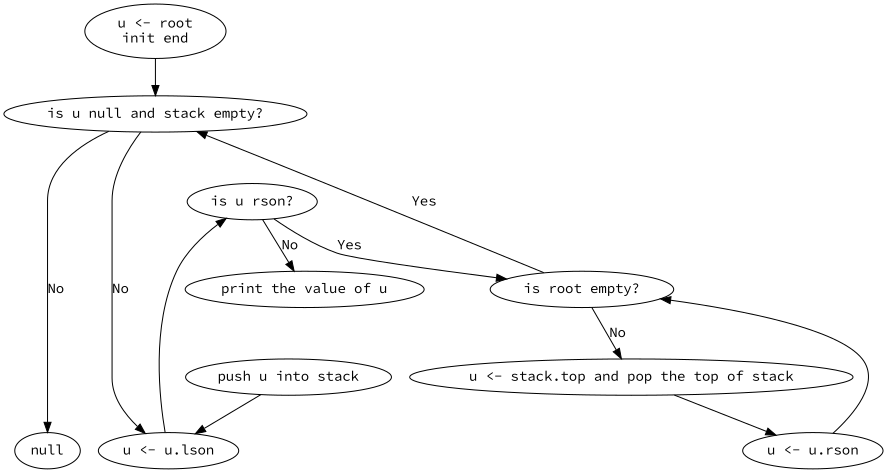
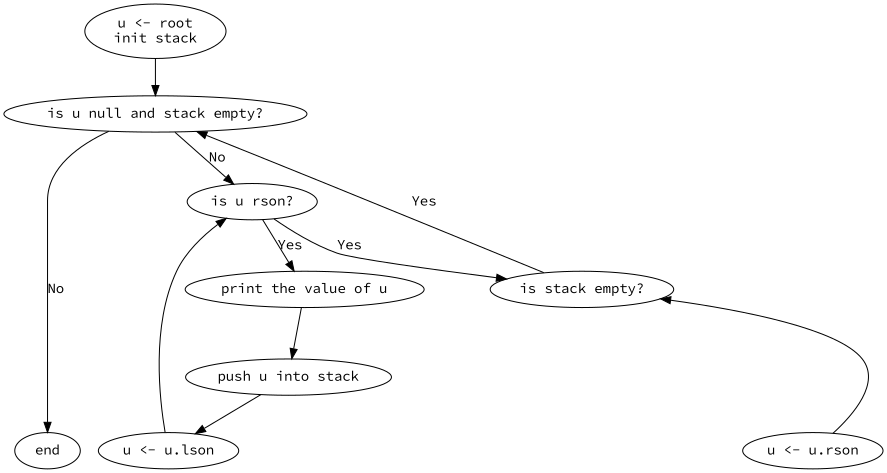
(155, 31) -> (155, 31)
(290, 246) -> (290, 246)
(112, 280) -> (200, 155)
(582, 289) -> (582, 289)
none -> (298, 328)
(631, 377) -> none
(48, 451) -> (48, 451)
